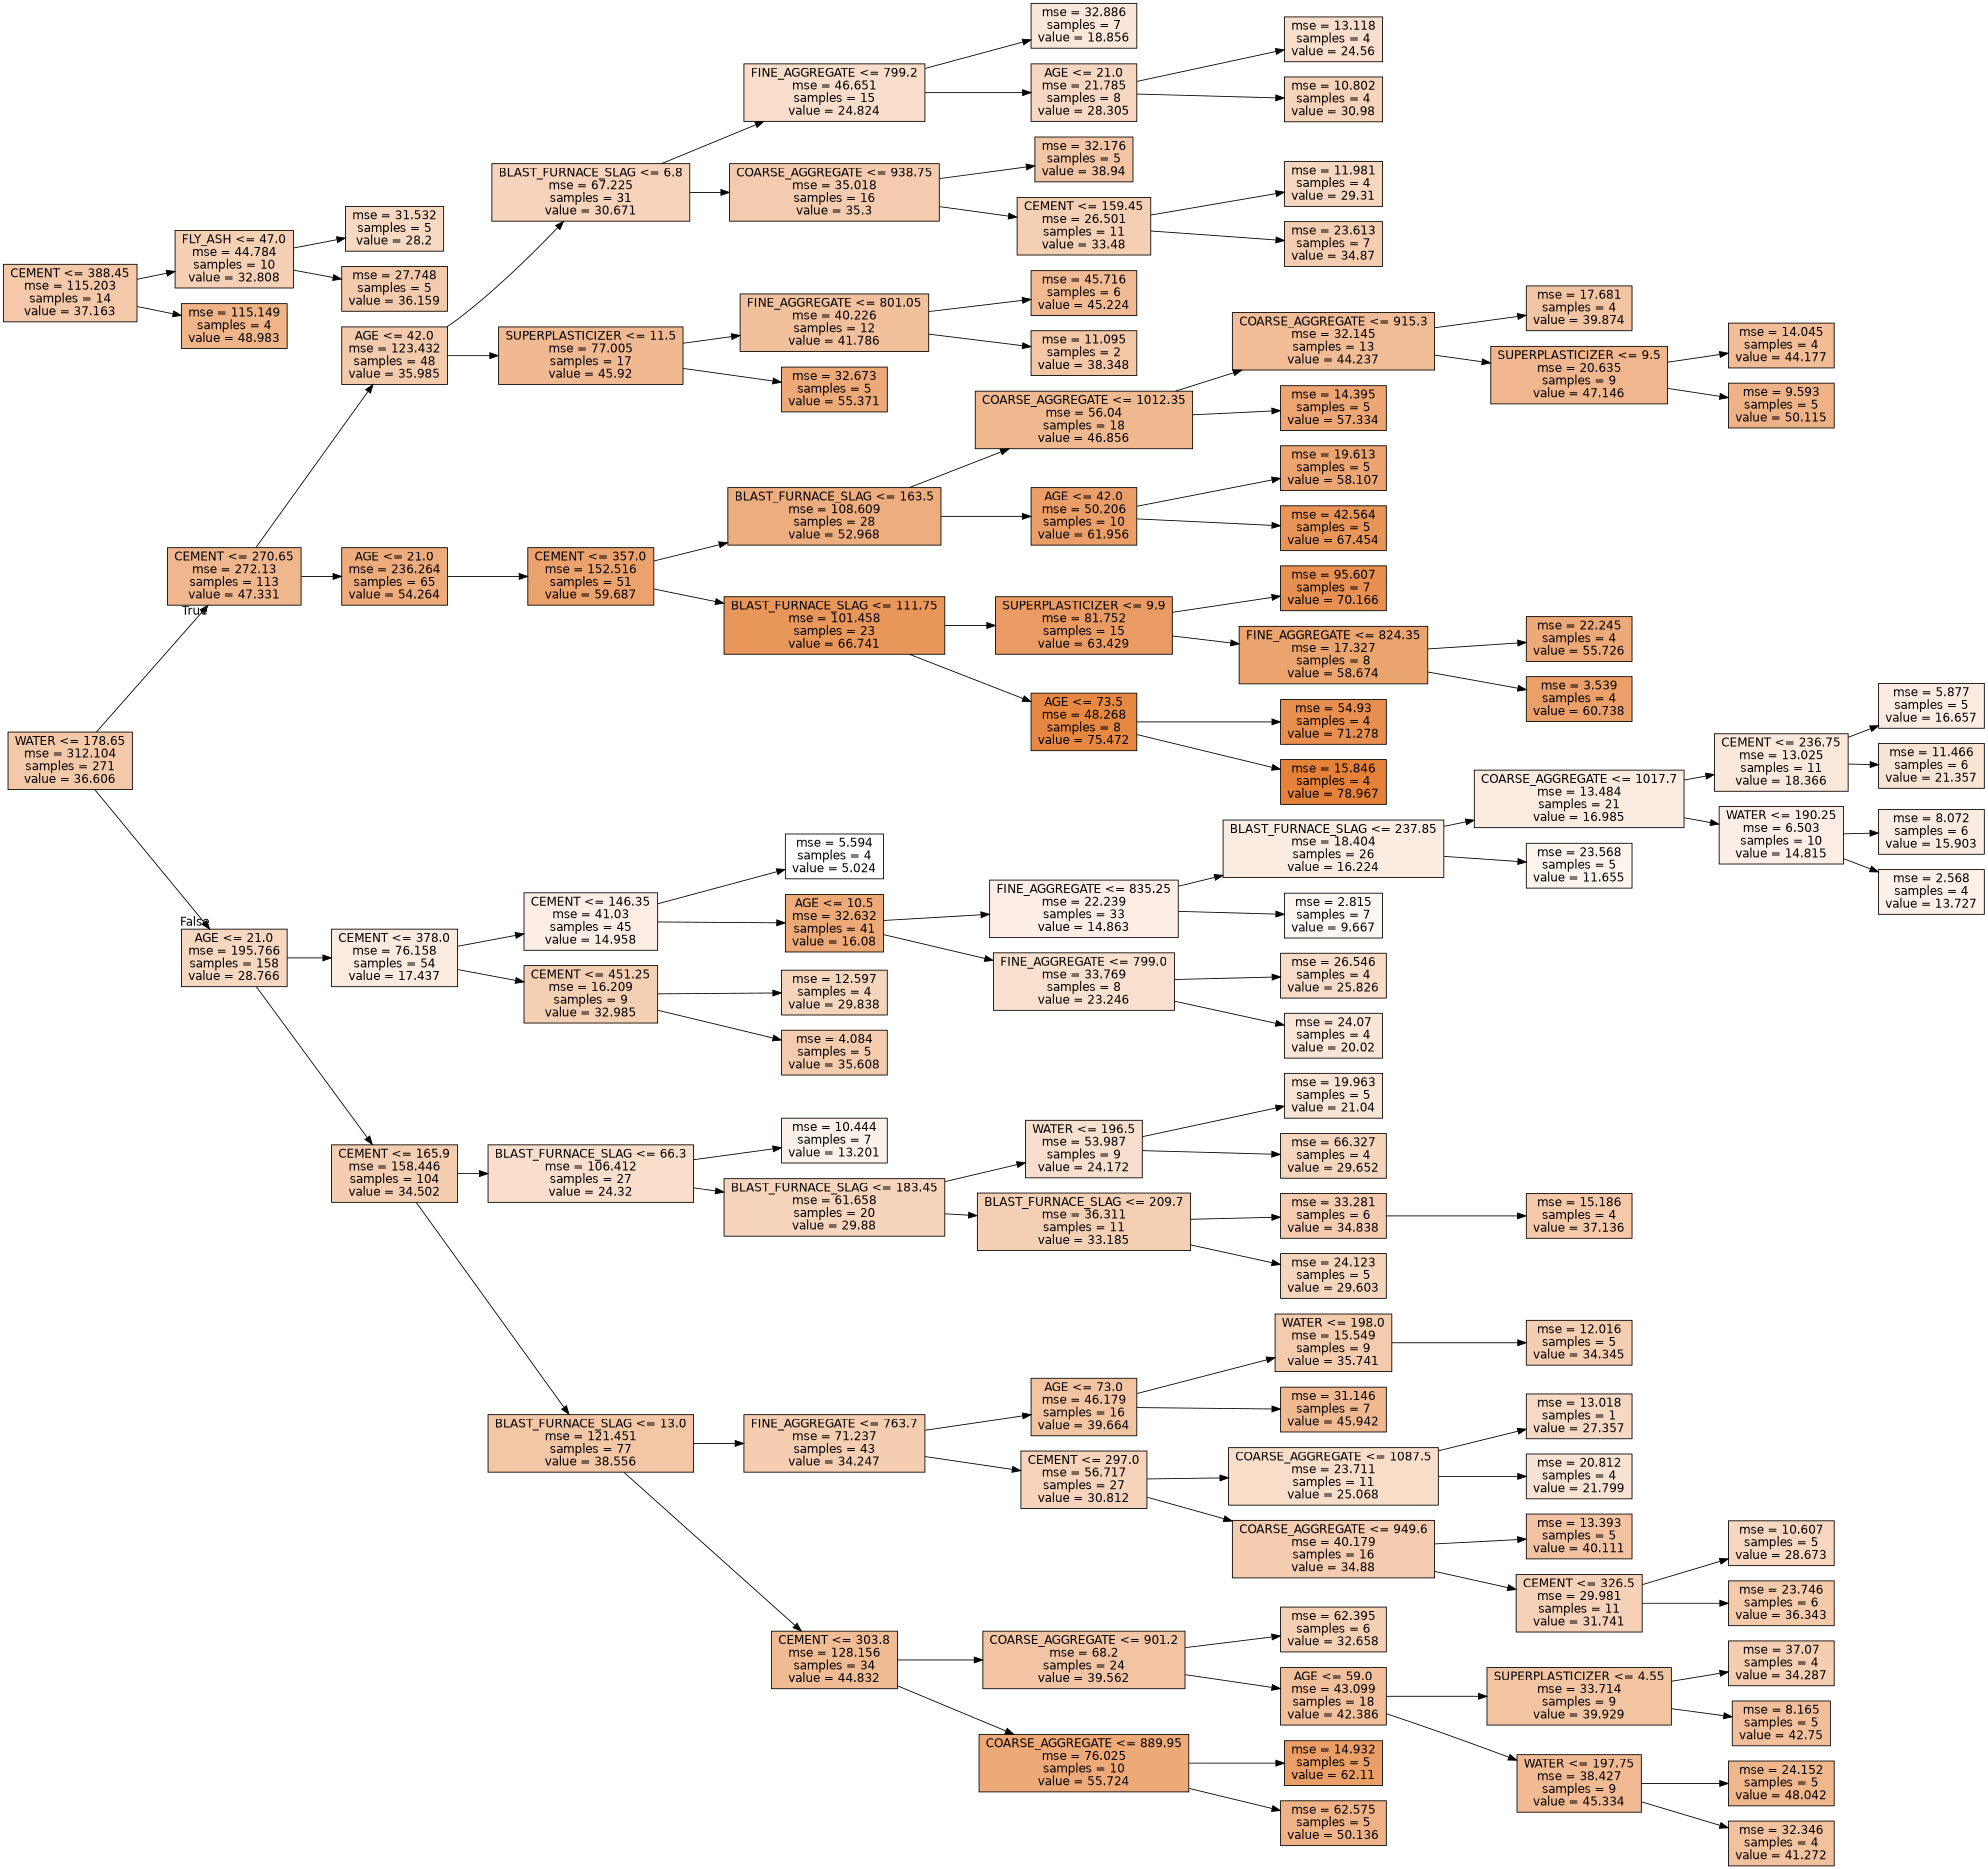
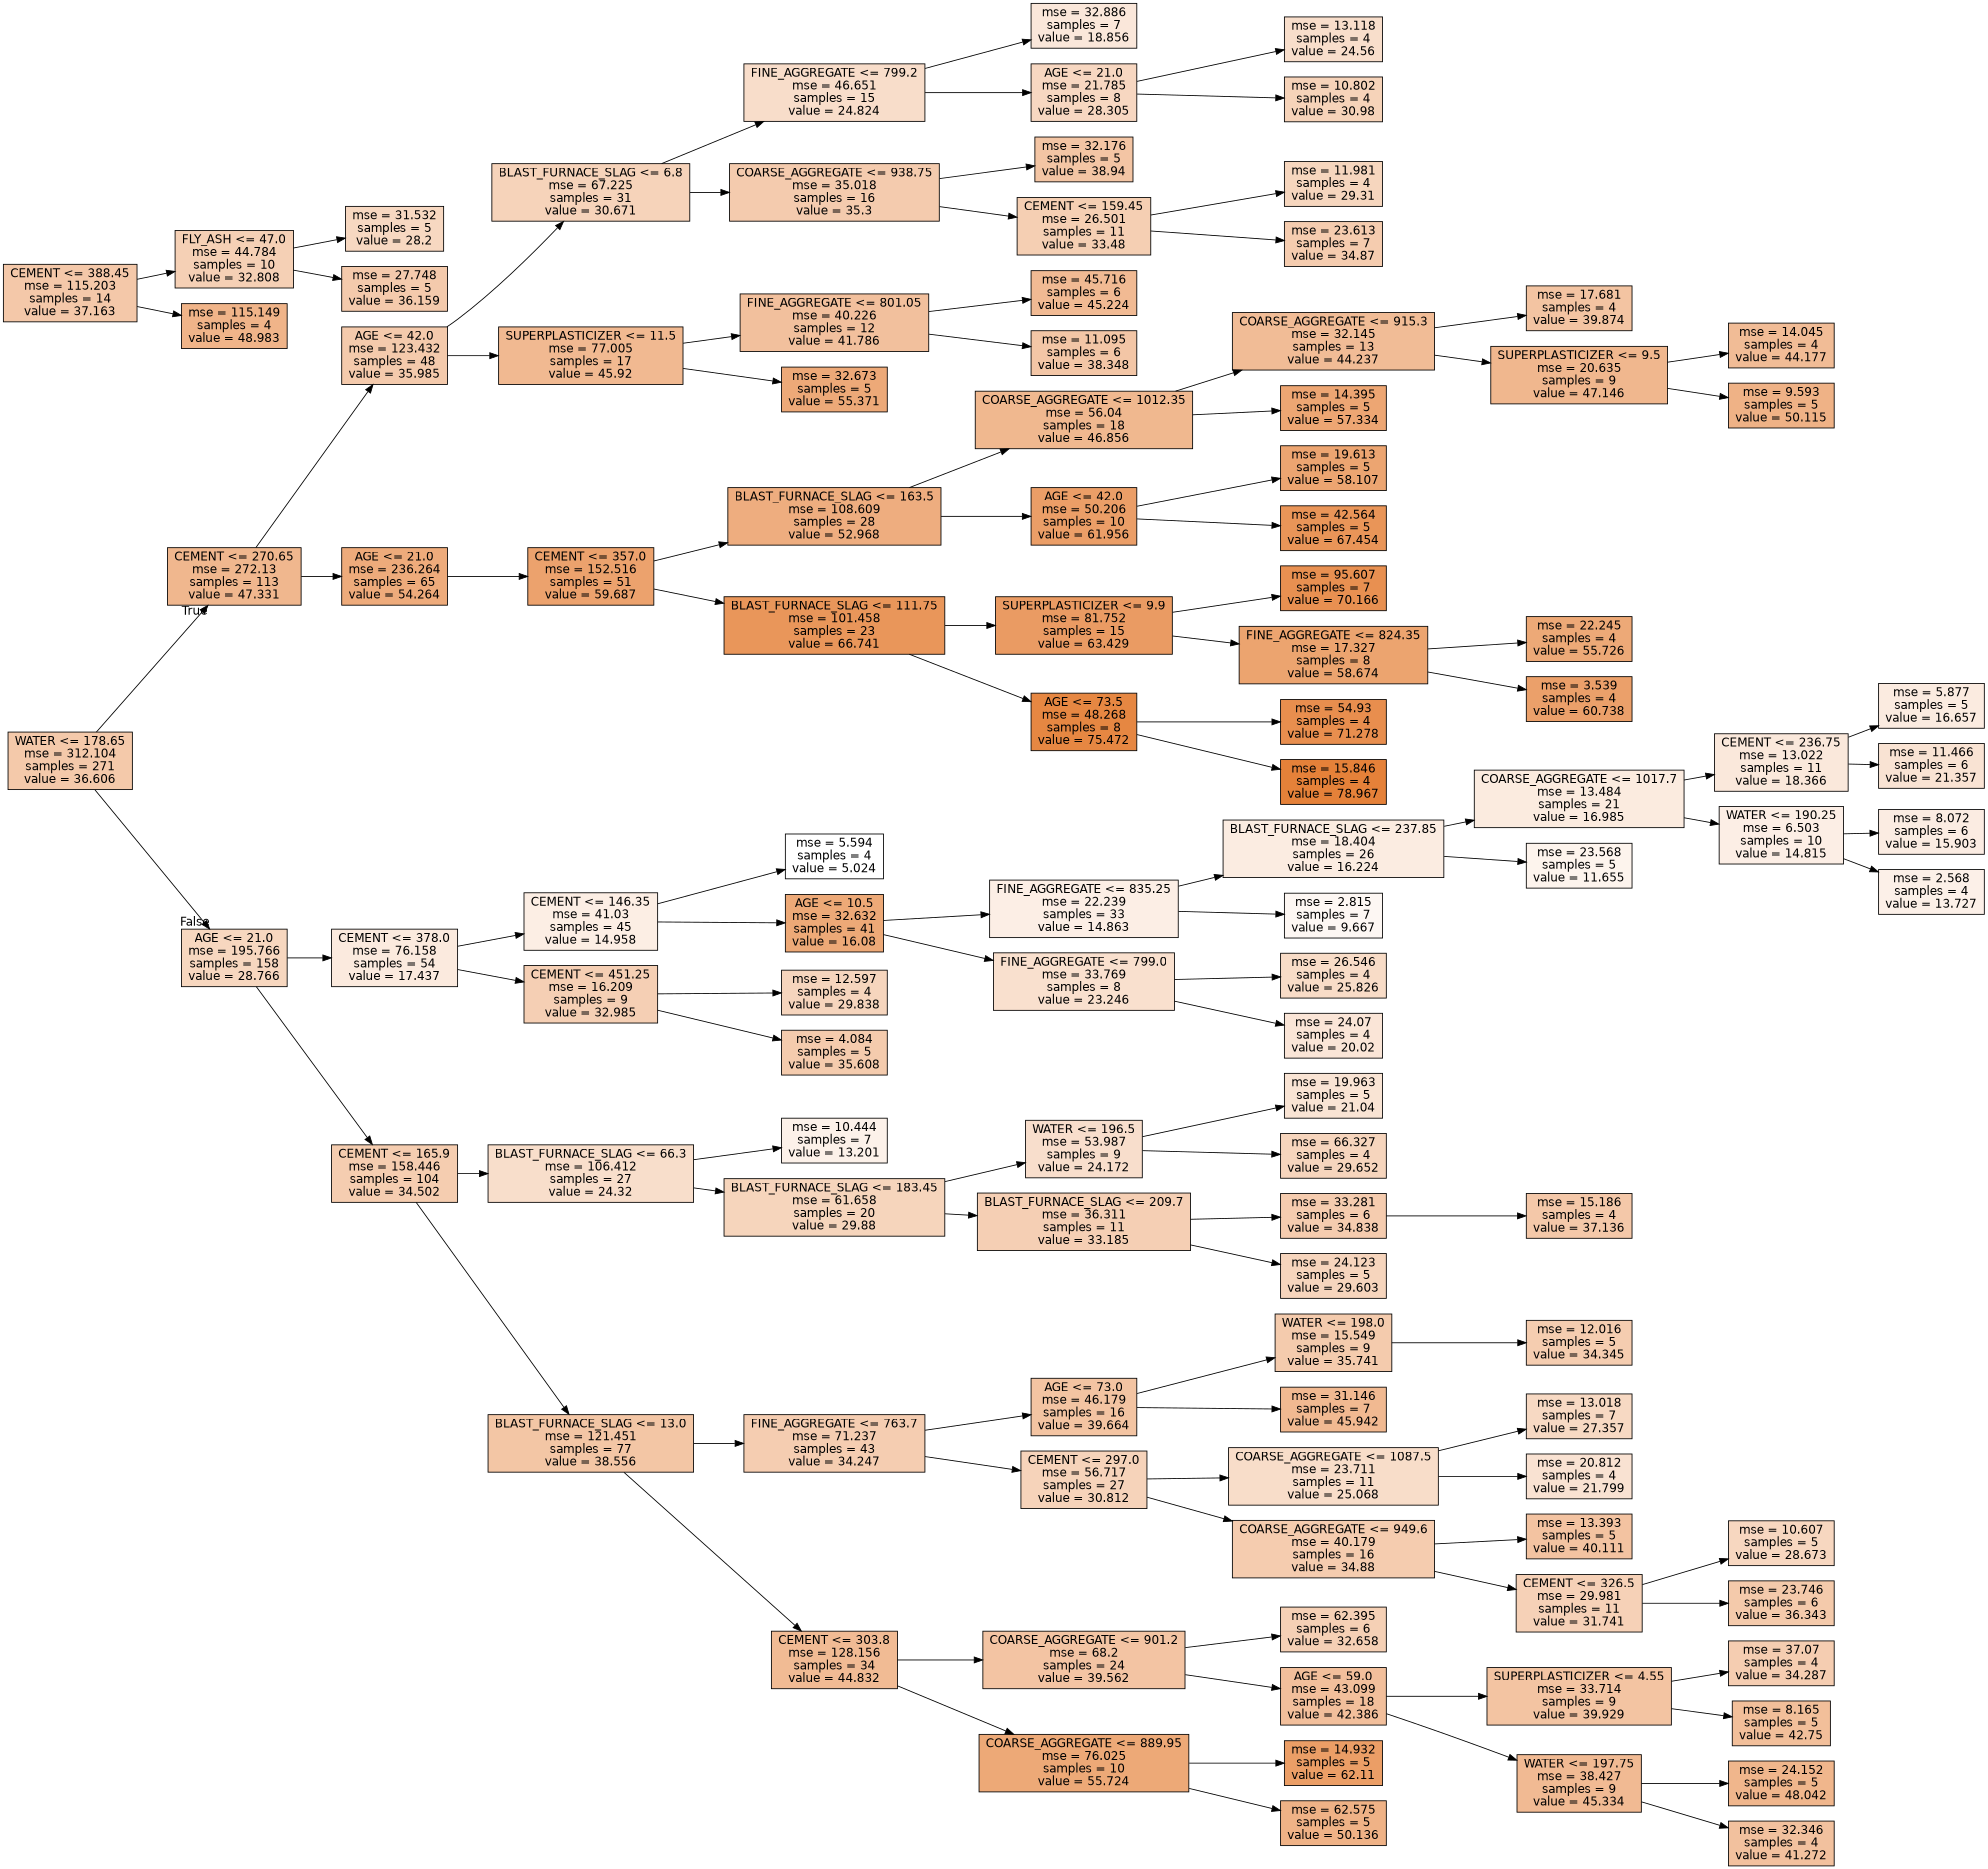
(1084, 353) -> (1084, 353)
(1781, 763) -> (1781, 763)
(1579, 1416) -> (1579, 1416)
